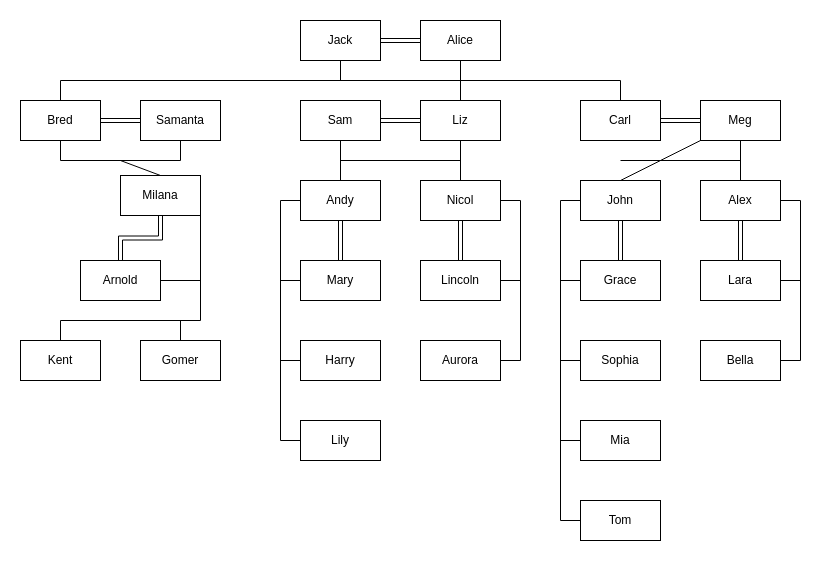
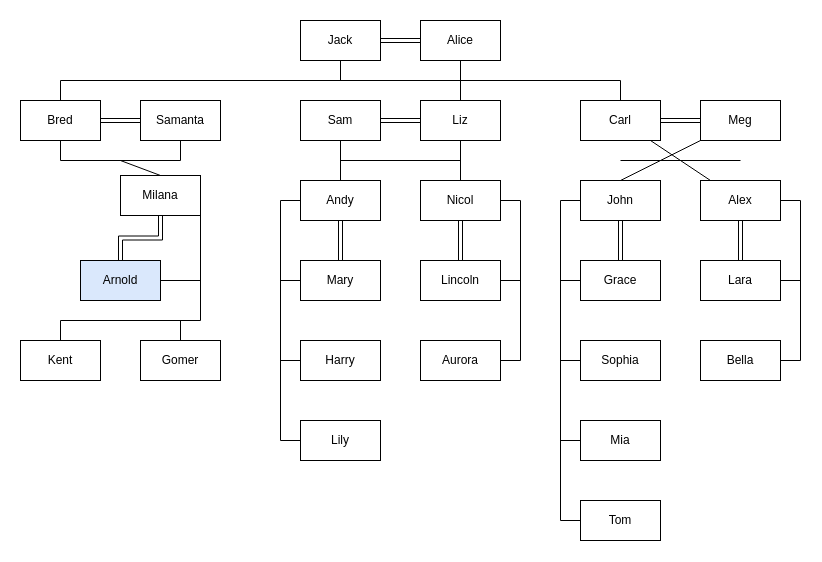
(741, 162) -> (682, 162)
(121, 281) -> (121, 281)
